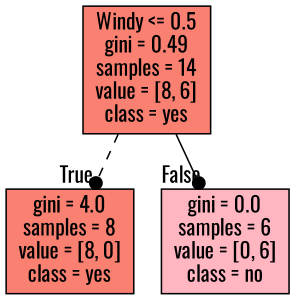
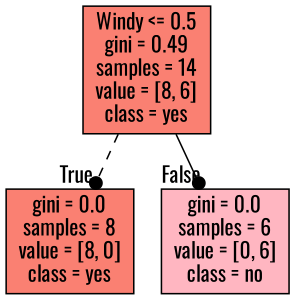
(70, 241) -> (70, 241)
